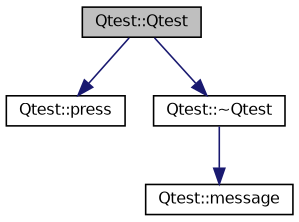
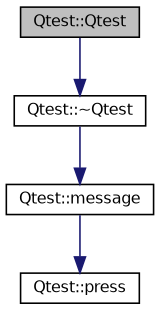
(109, 61) -> (80, 236)
